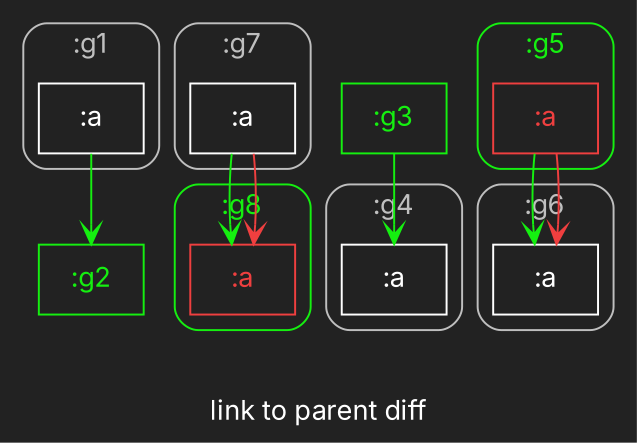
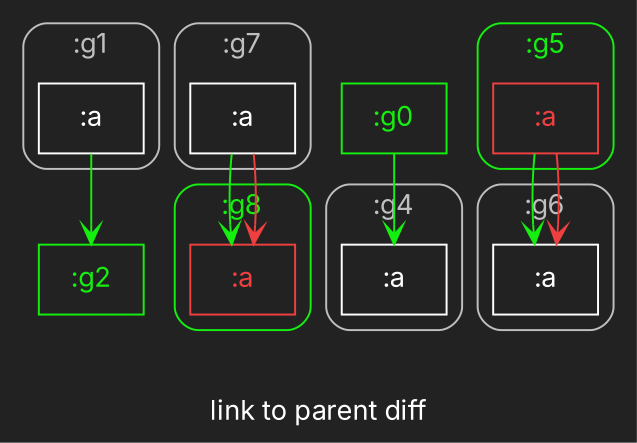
(394, 118) -> (394, 118)
